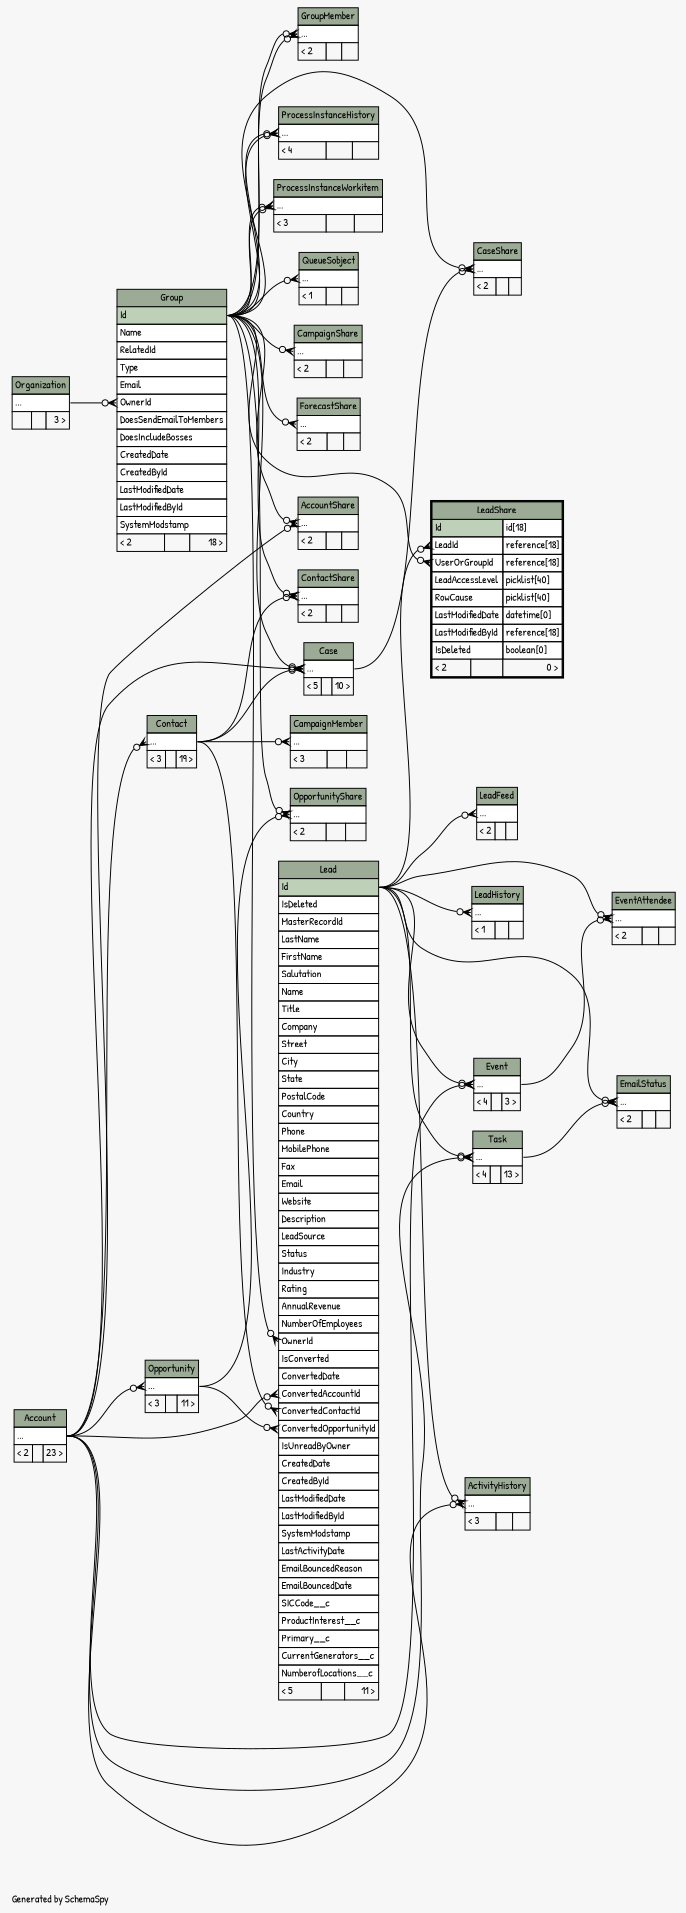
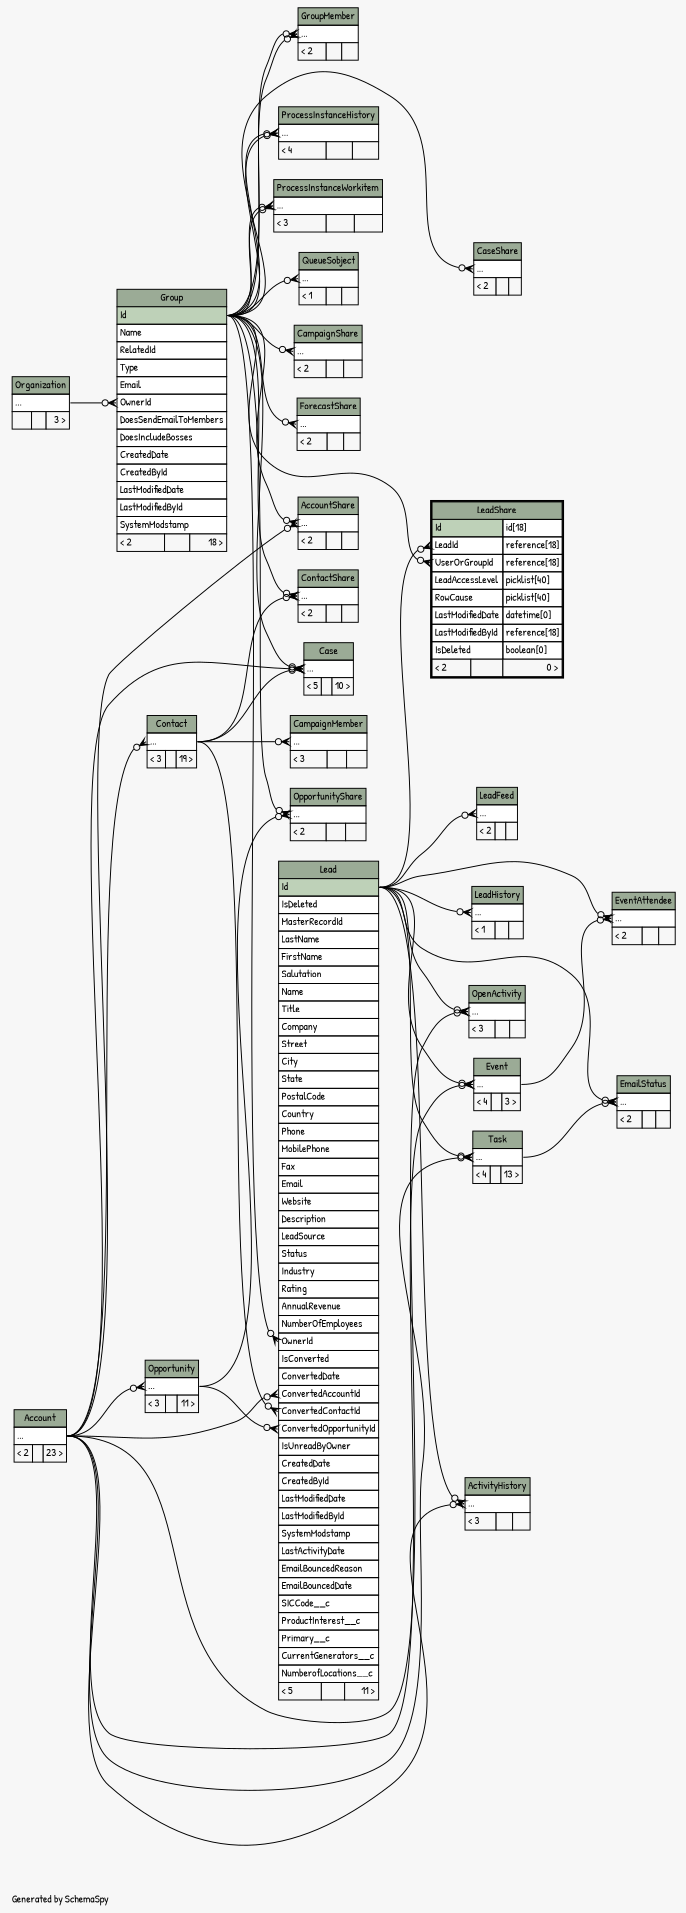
(413, 476) -> none
none -> (497, 1012)
